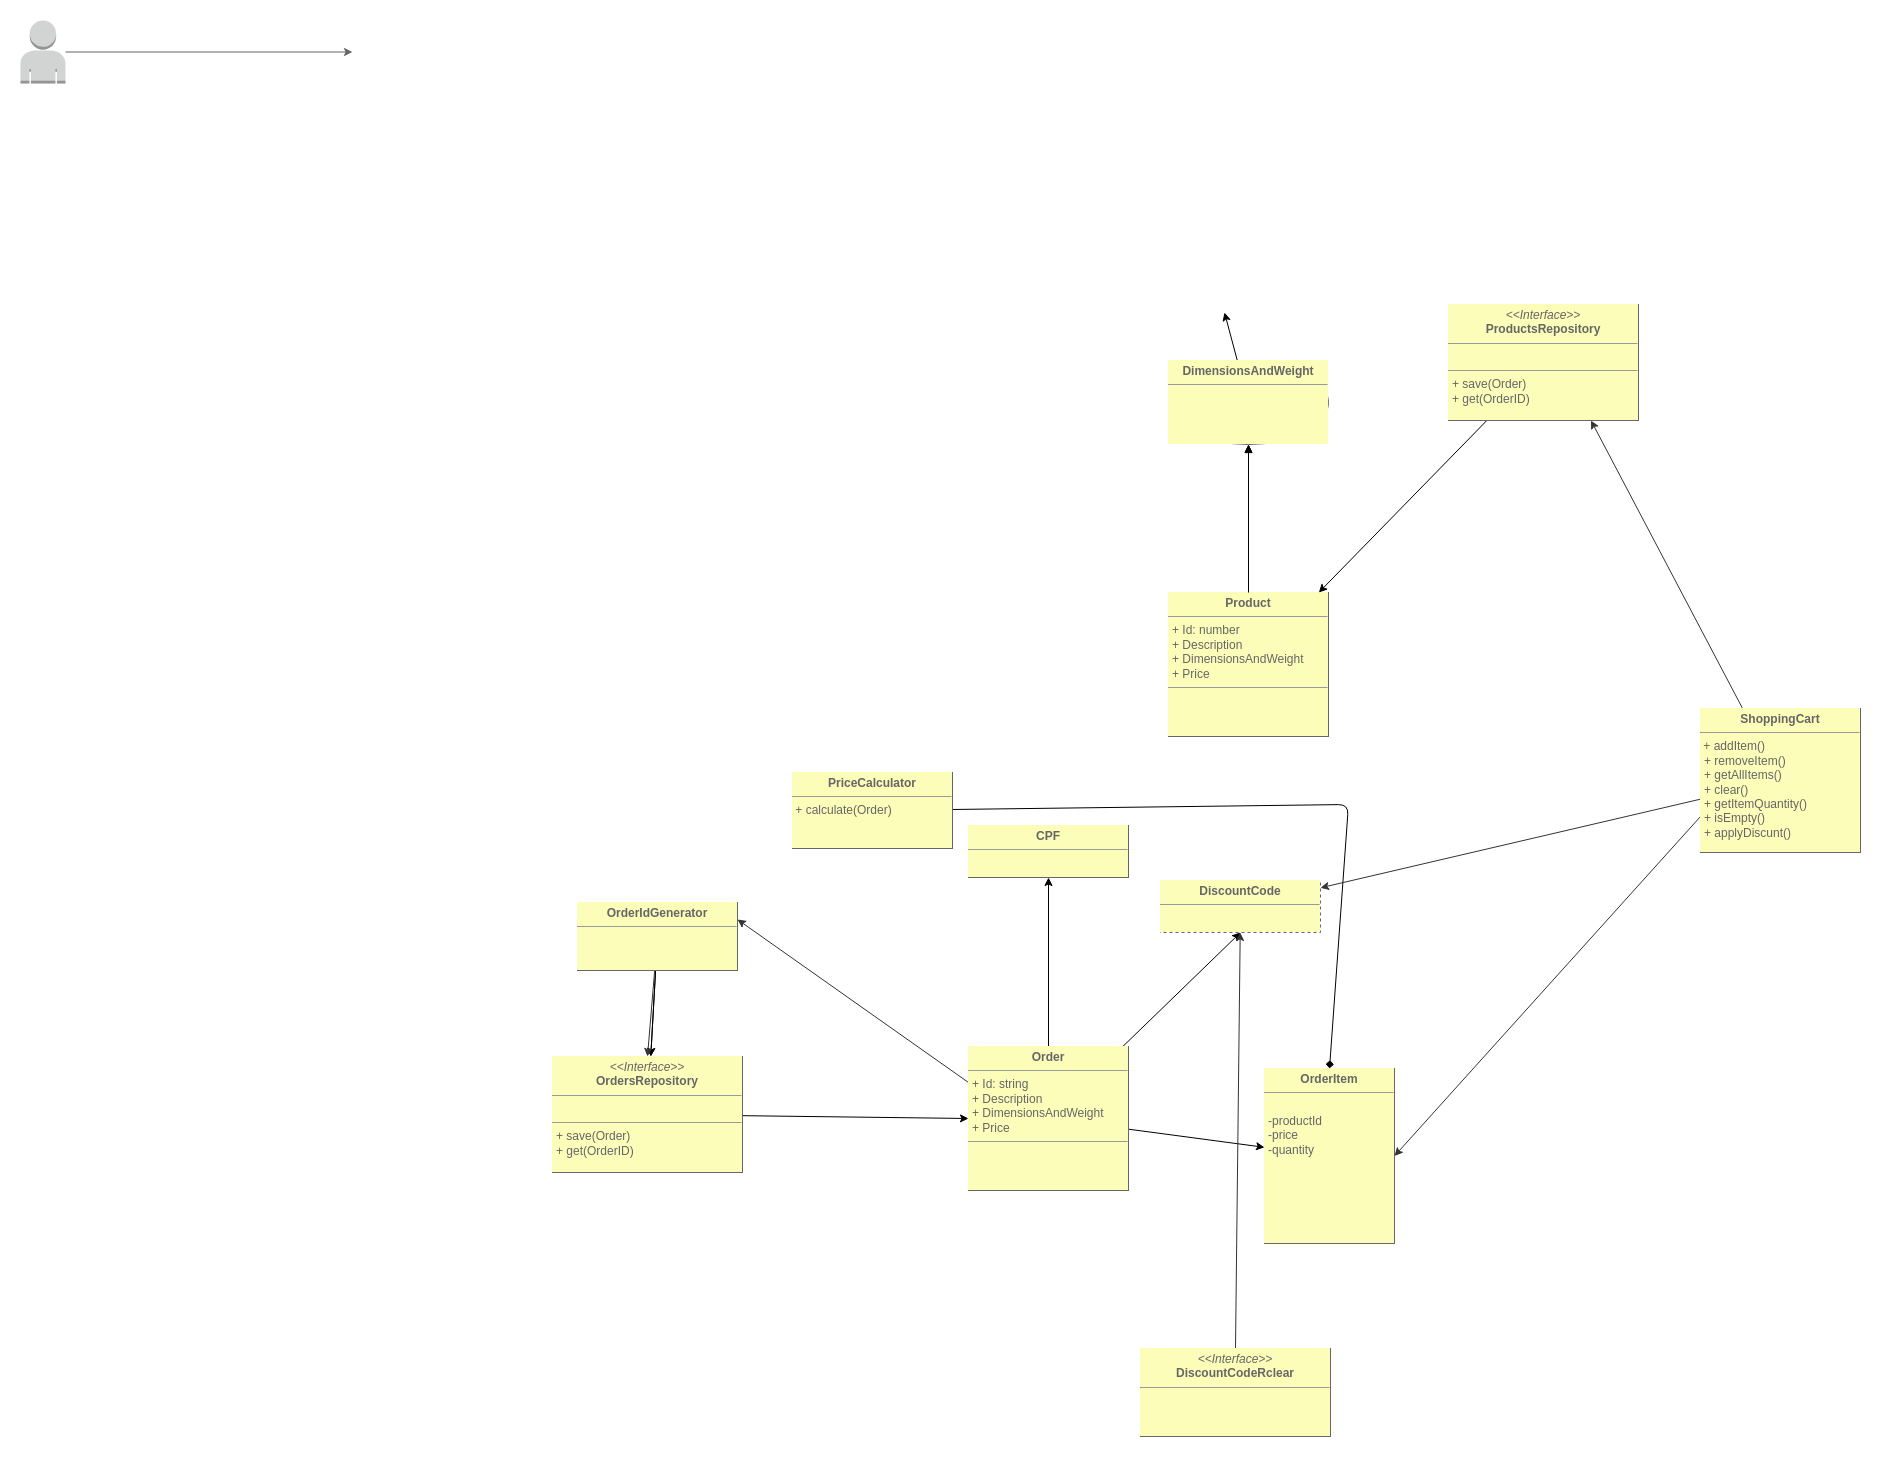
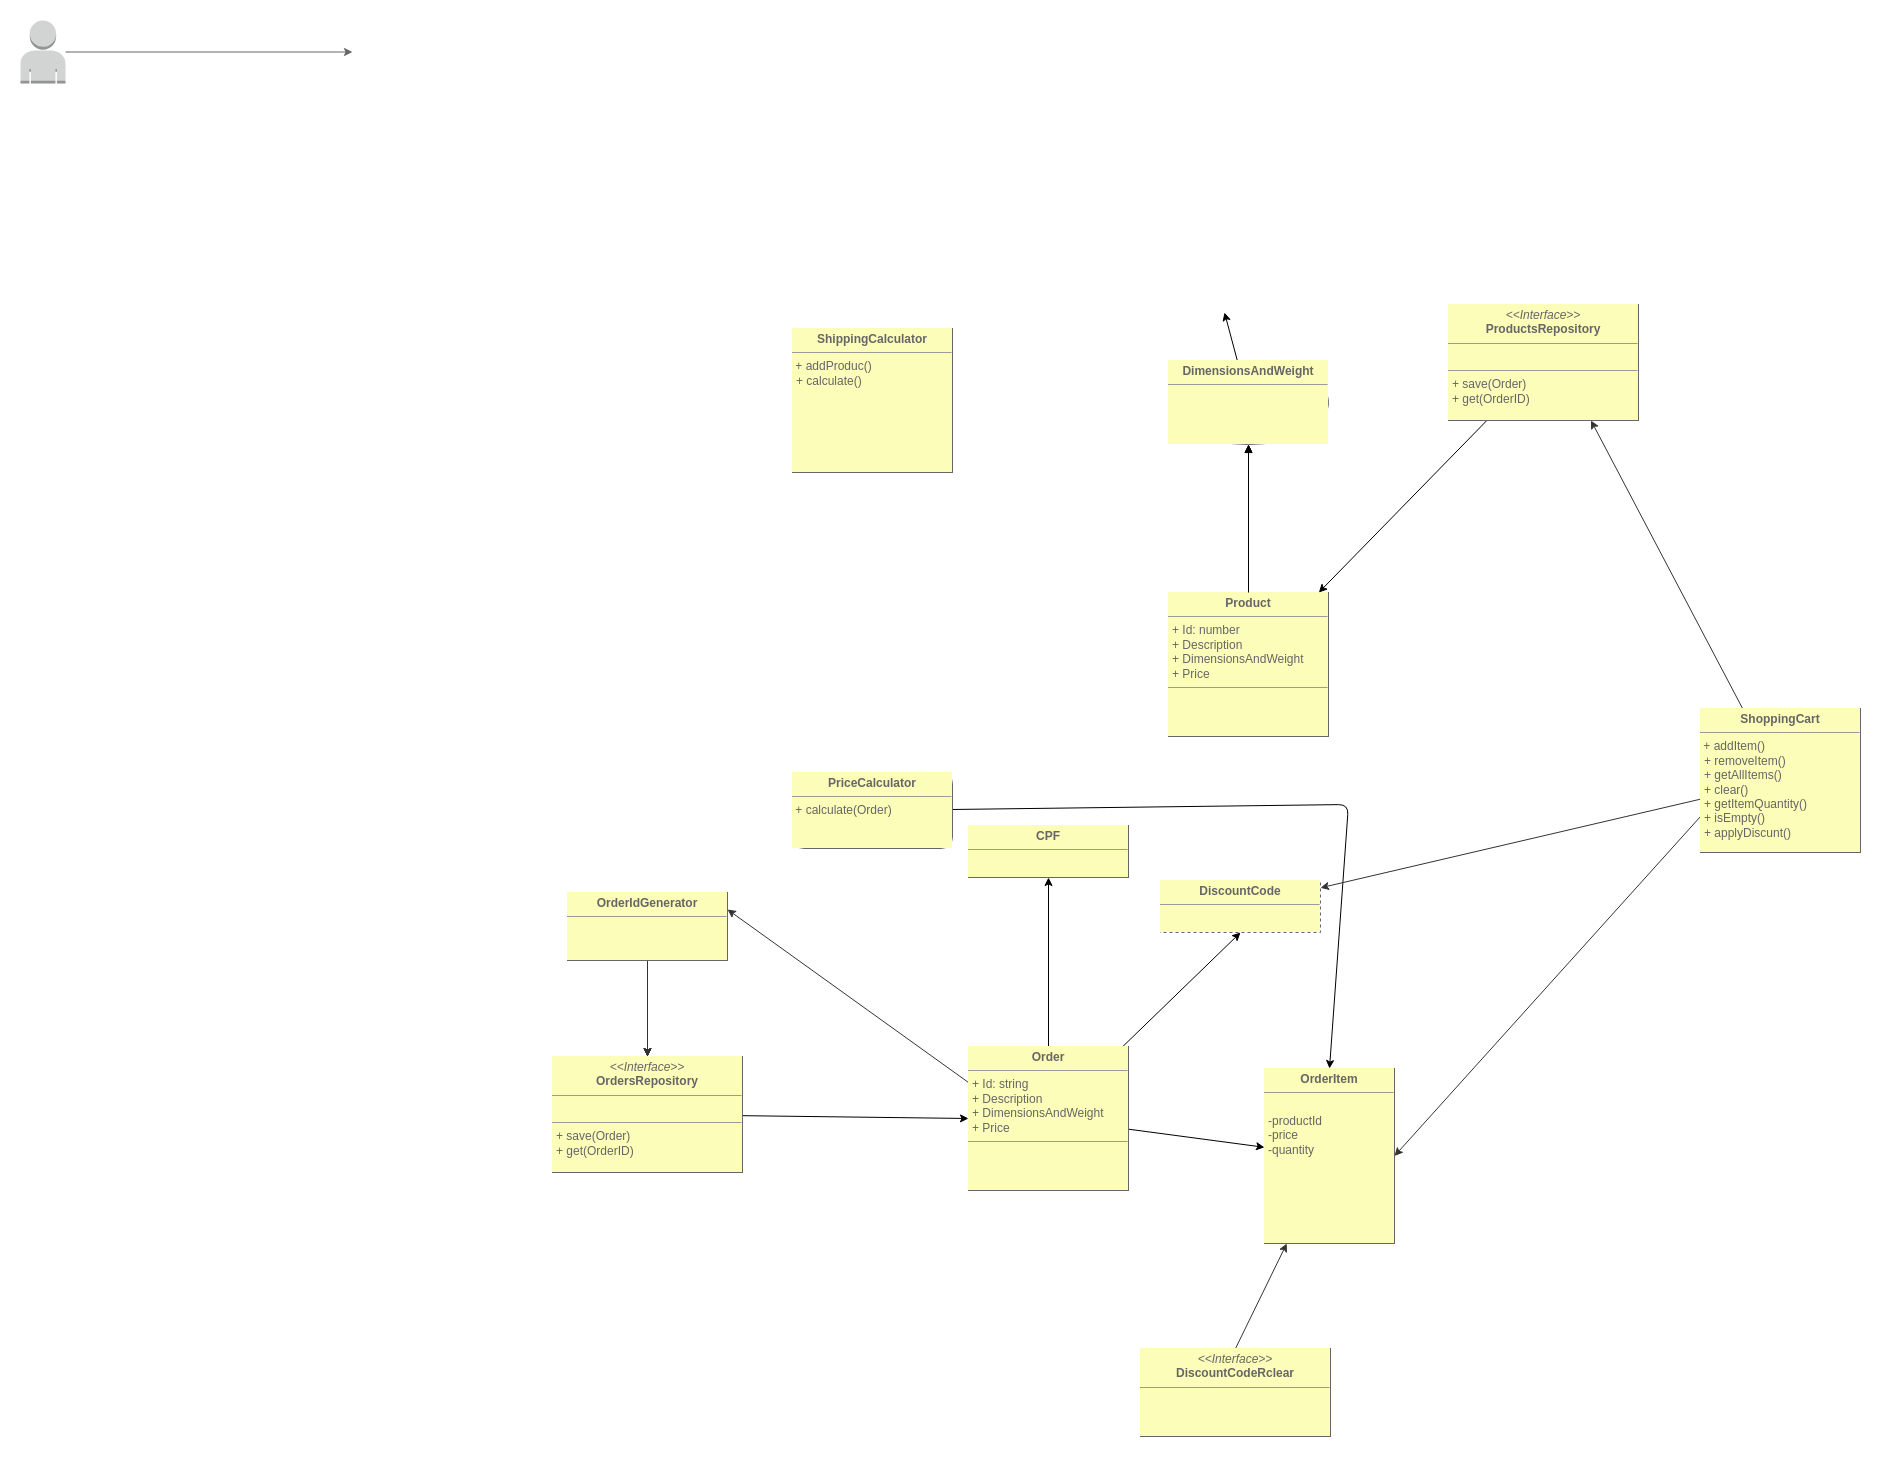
none -> (873, 401)
(873, 811) -> (873, 811)
(658, 937) -> (648, 927)
(1330, 1060) -> (1330, 1060)
(1238, 1145) -> (1260, 1299)
